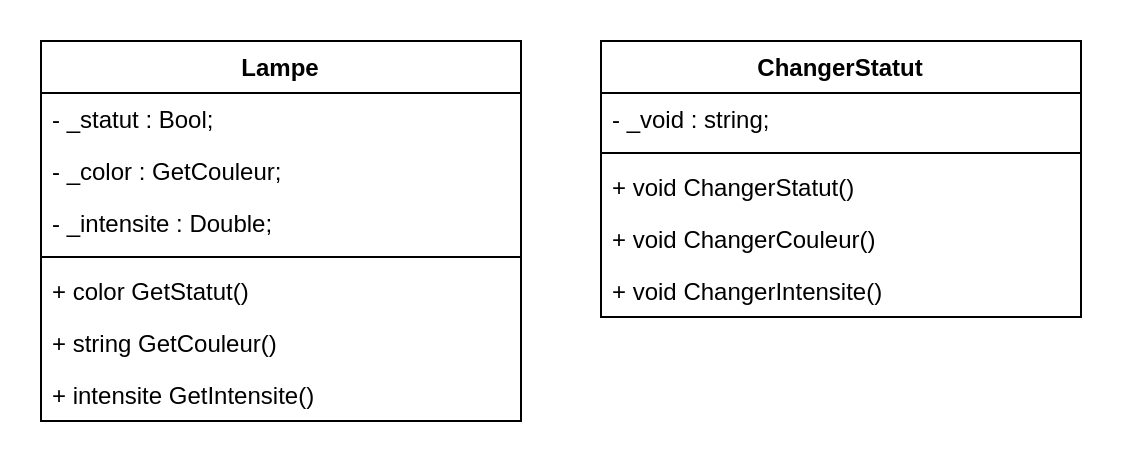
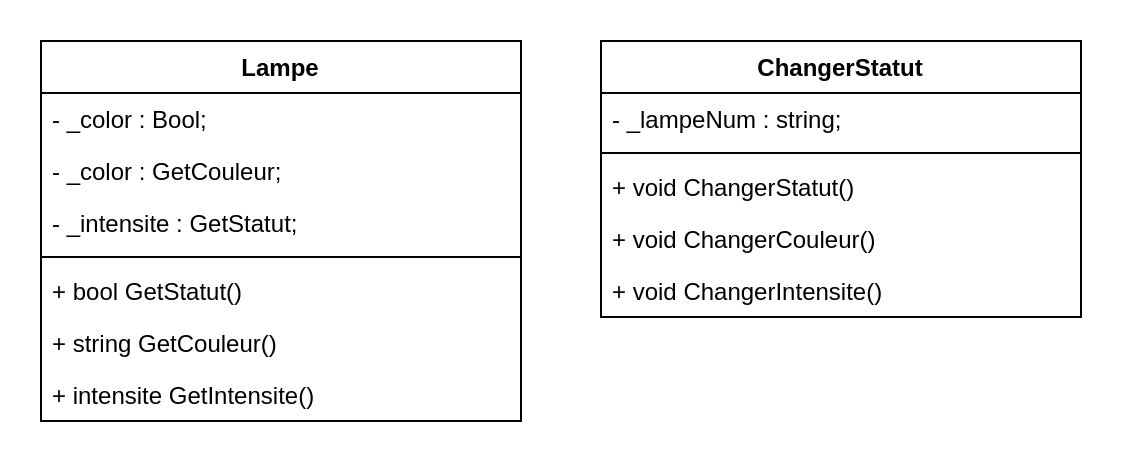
(149, 121) -> (139, 121)
(705, 121) -> (732, 121)
(176, 225) -> (199, 225)
(171, 293) -> (165, 293)
